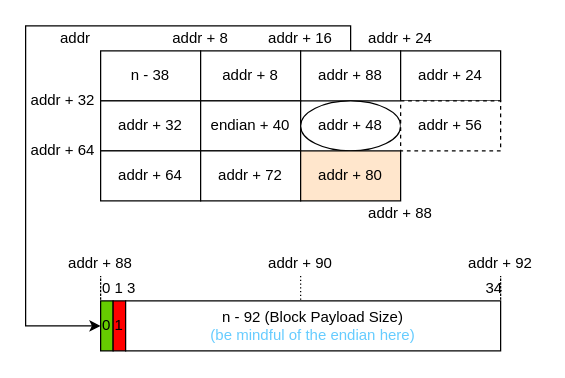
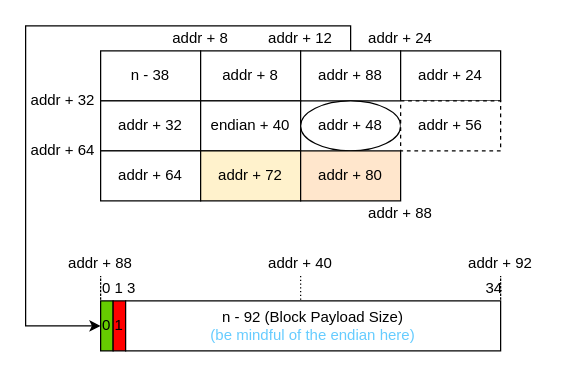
(76, 38) -> none
(301, 38) -> (301, 38)
(251, 176) -> (251, 176)
(301, 263) -> (301, 263)
